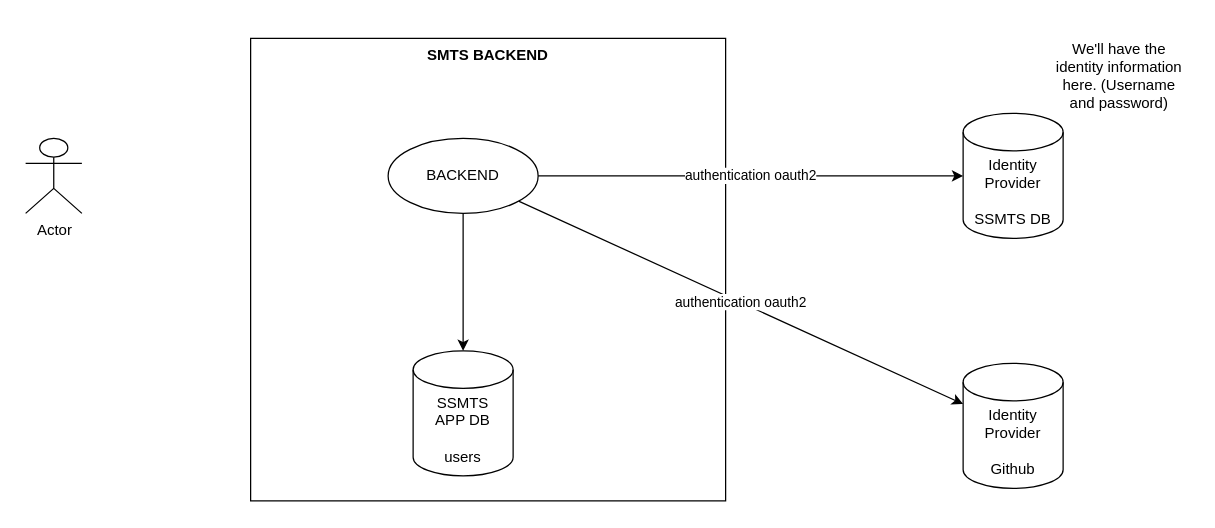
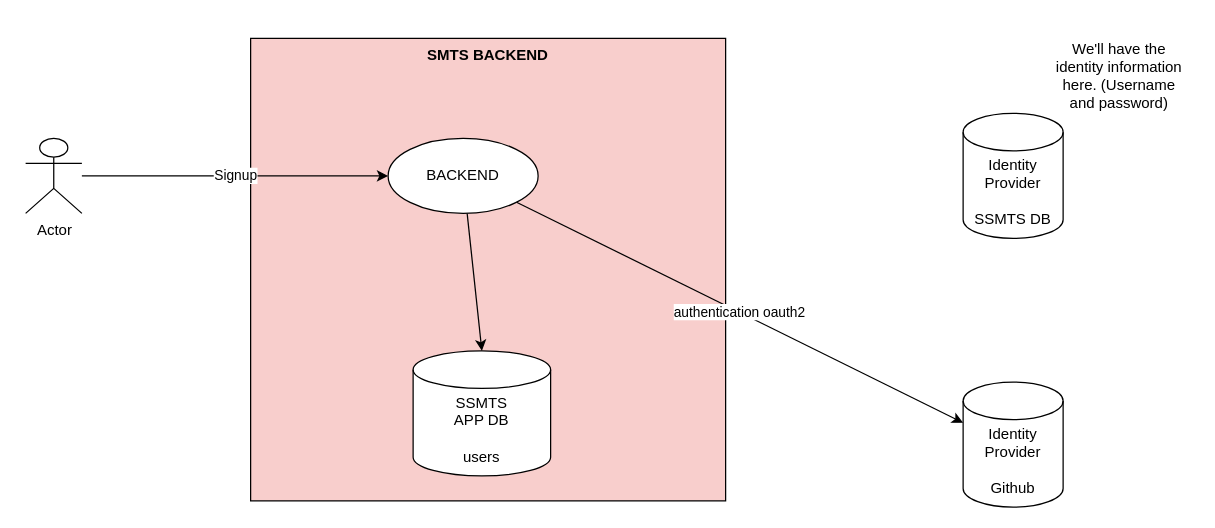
none -> (231, 176)
(746, 176) -> none
(488, 269) -> (488, 269)
(463, 413) -> (482, 413)
(1013, 426) -> (1013, 444)
